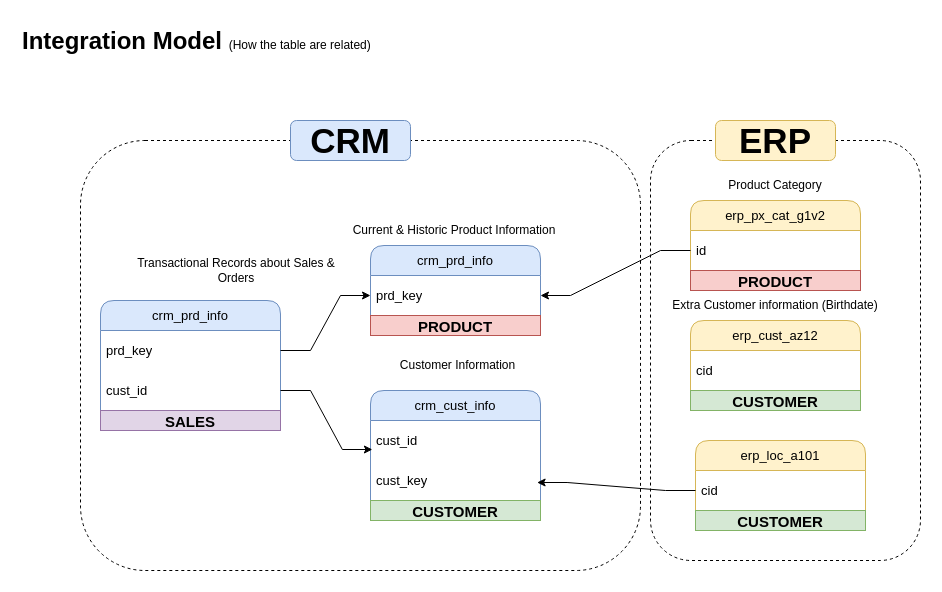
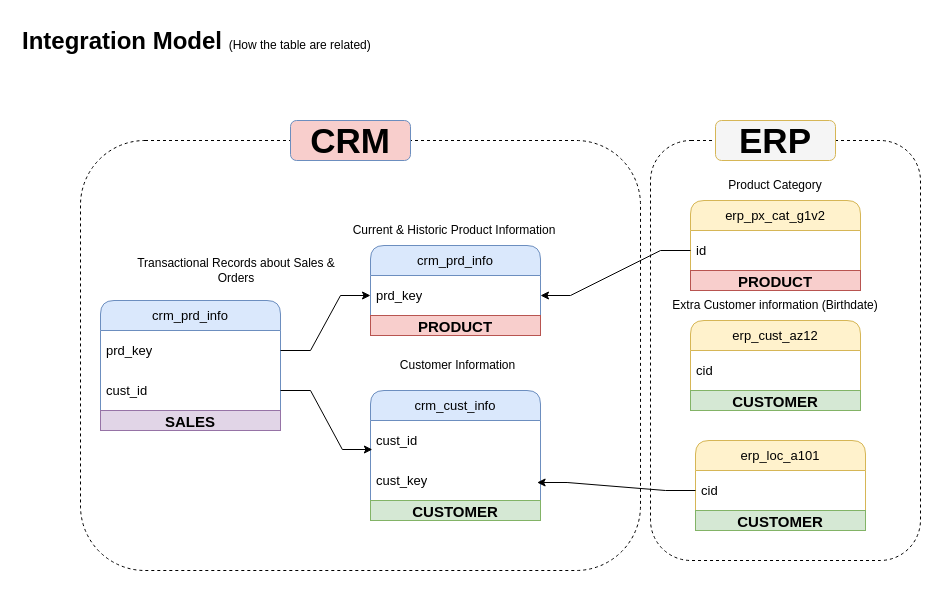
(351, 141) -> (351, 141)
(776, 141) -> (776, 141)
